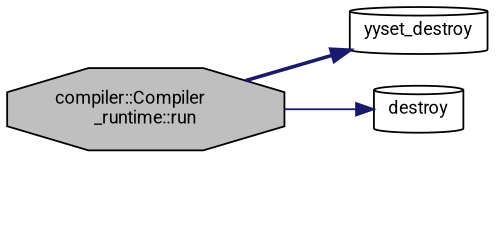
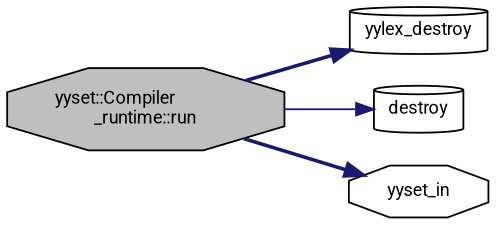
(419, 31) -> (419, 31)
(146, 109) -> (146, 109)
none -> (419, 192)
